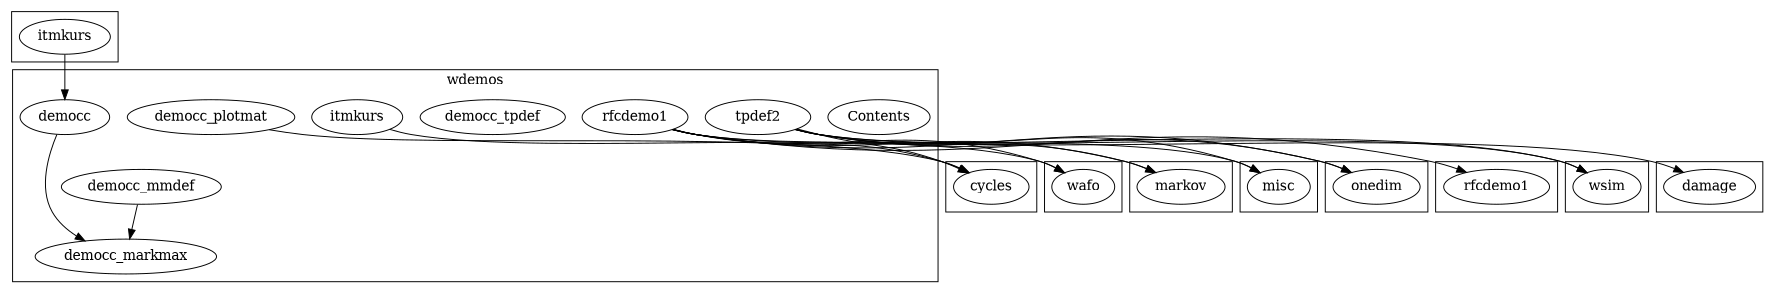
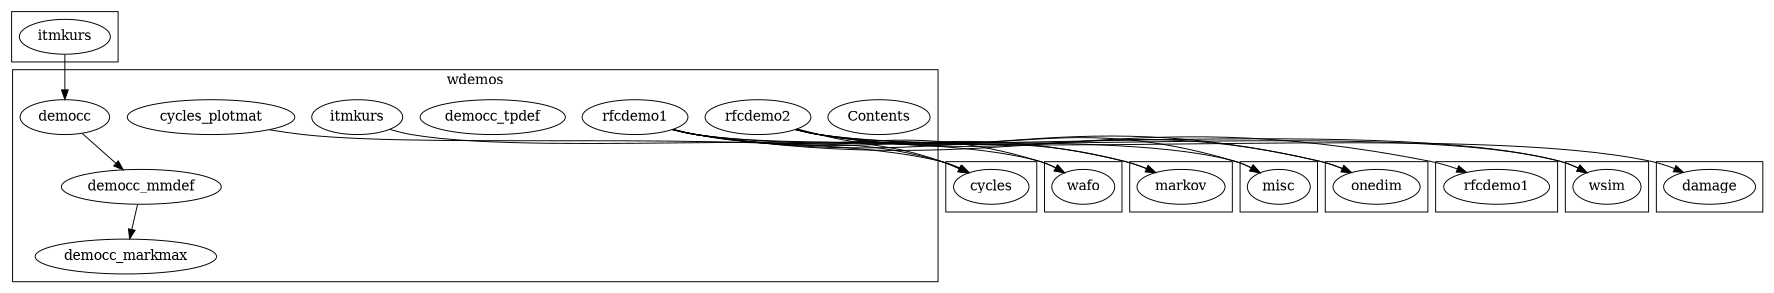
(211, 117) -> (211, 117)
(758, 117) -> (758, 117)
(46, 190) -> (99, 148)
